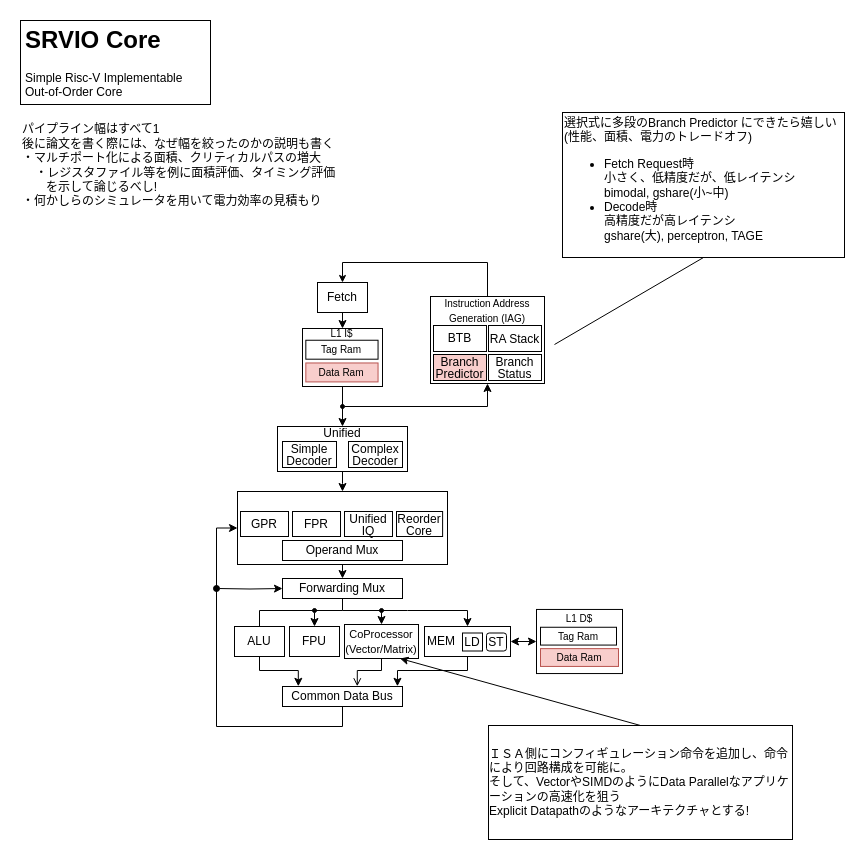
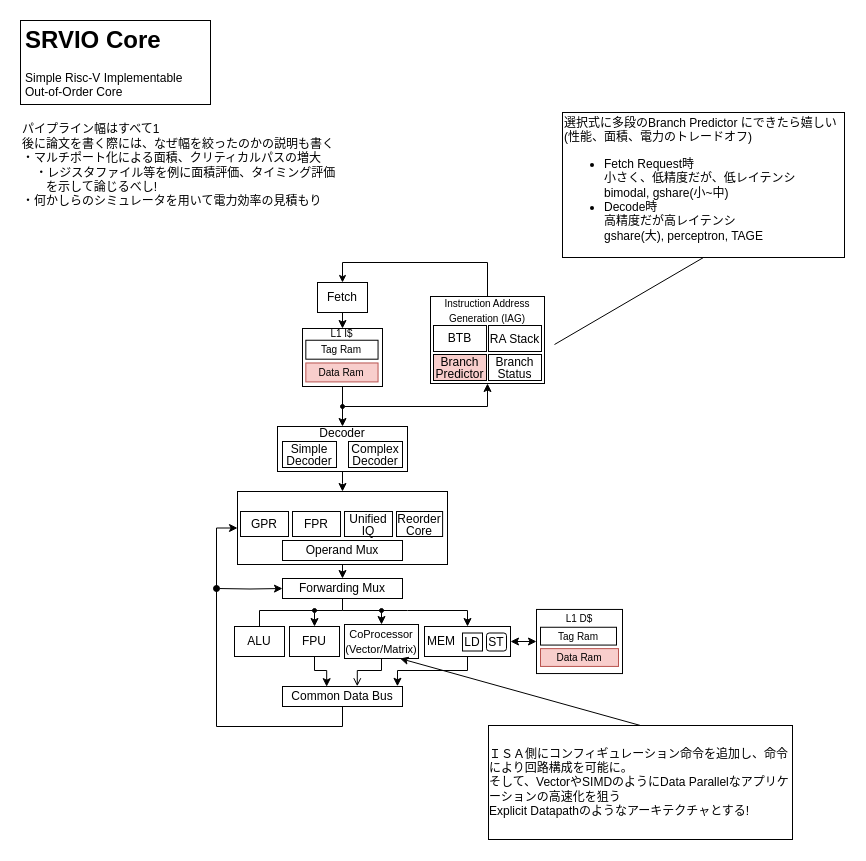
(343, 434) -> (343, 434)
(276, 671) -> none
none -> (318, 671)
